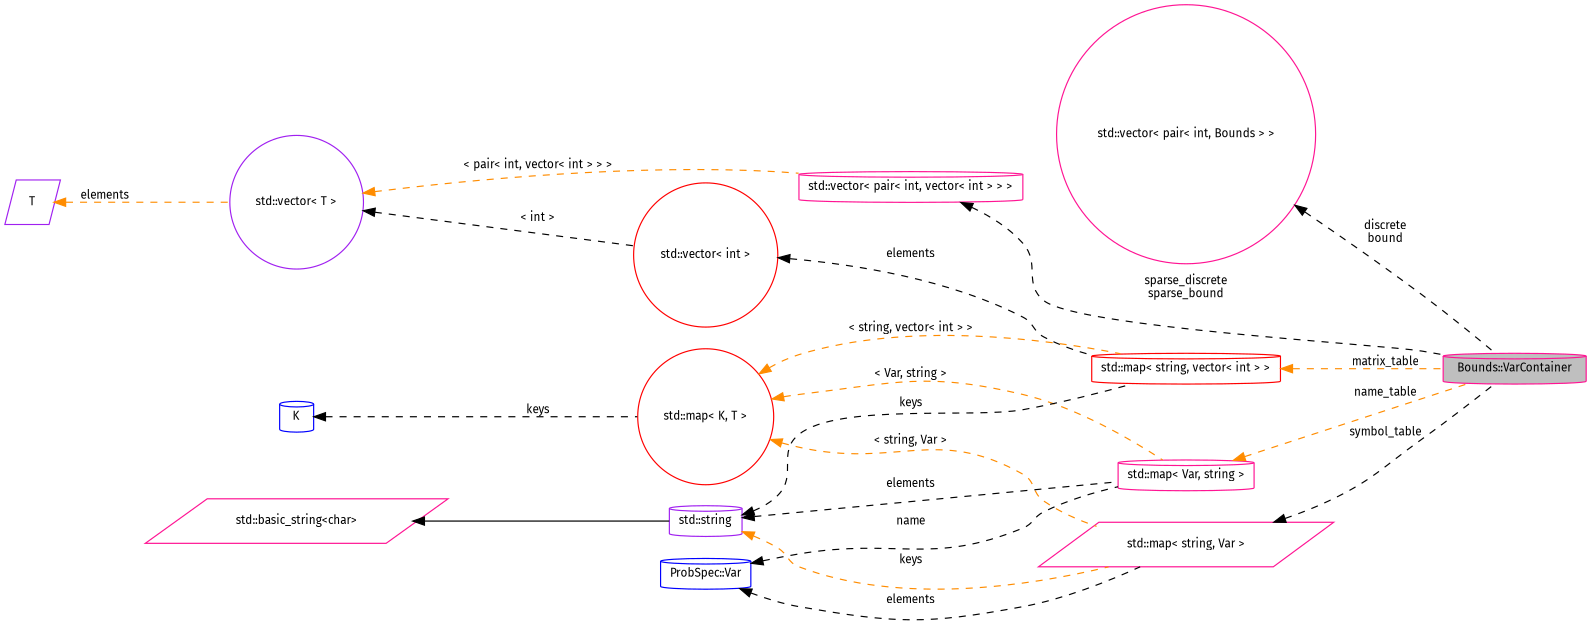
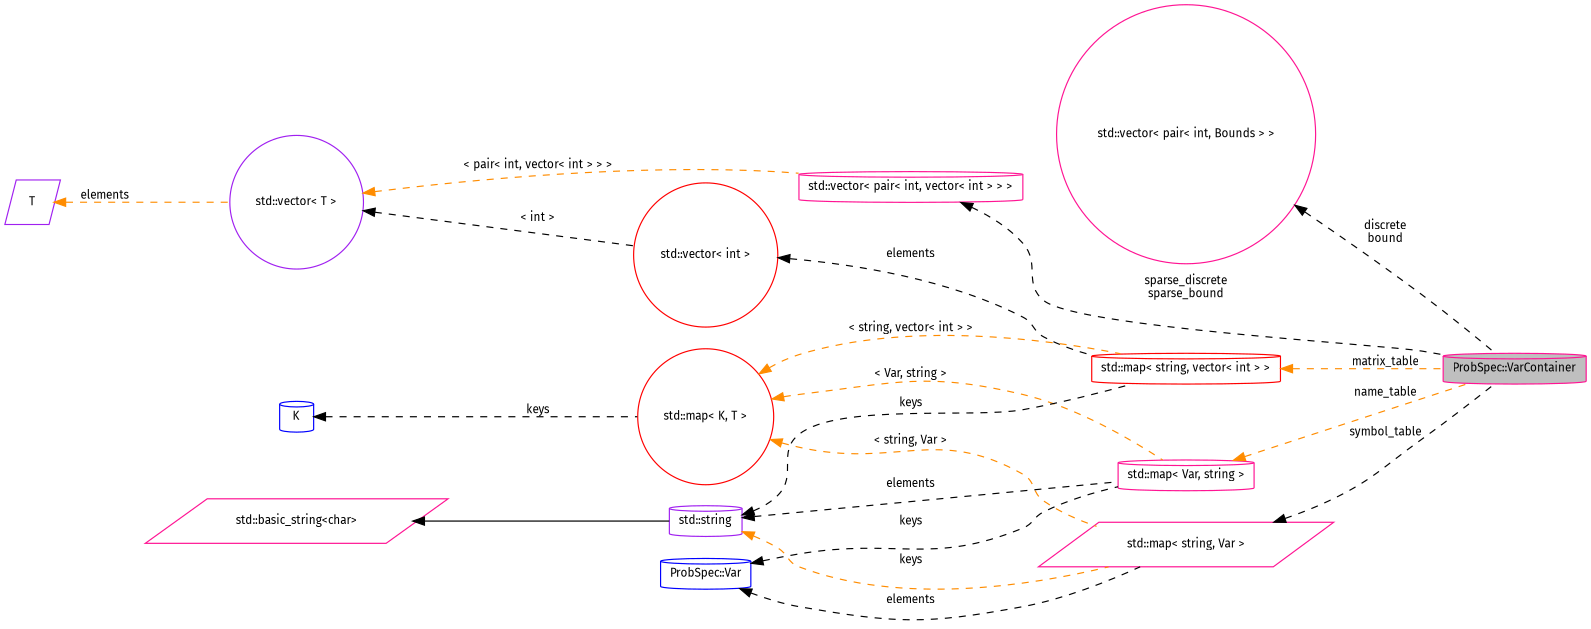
(1515, 369) -> (1515, 369)
(911, 522) -> (911, 522)
